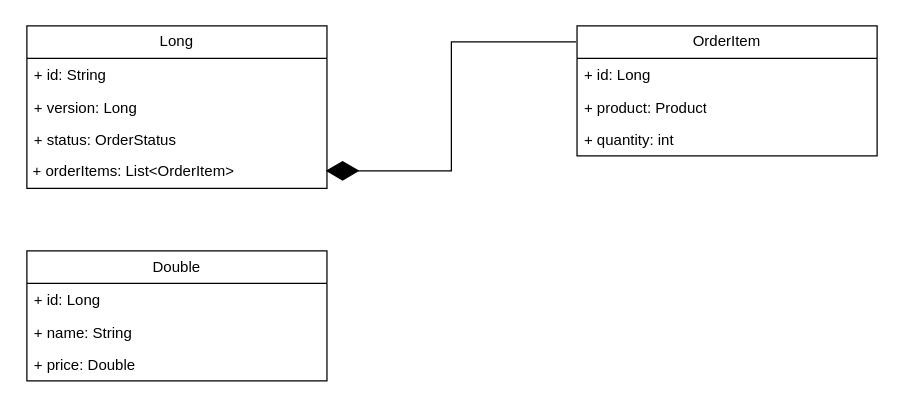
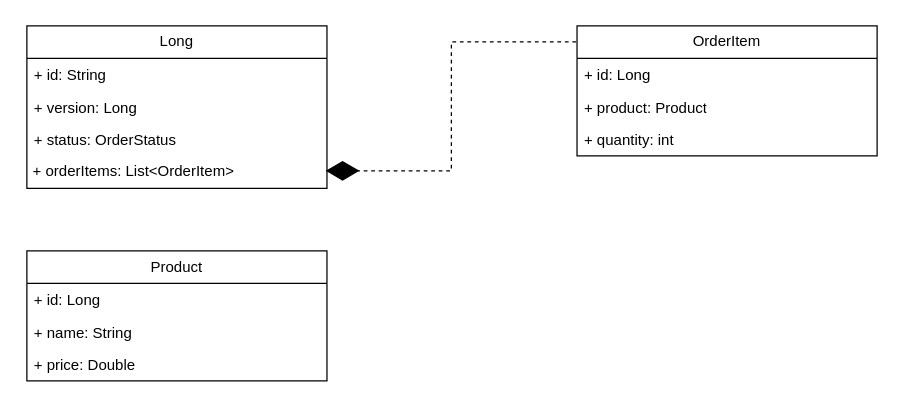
(451, 92) -> (451, 92)
(177, 267) -> (177, 267)
